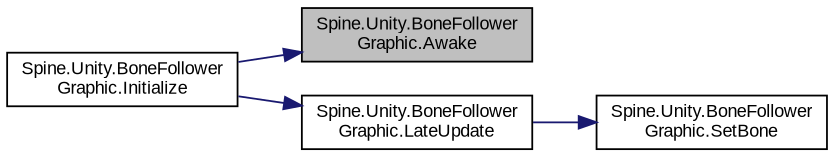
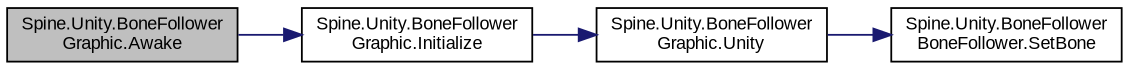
(261, 58) -> (261, 35)
(417, 122) -> (712, 35)
(712, 122) -> (1006, 35)
